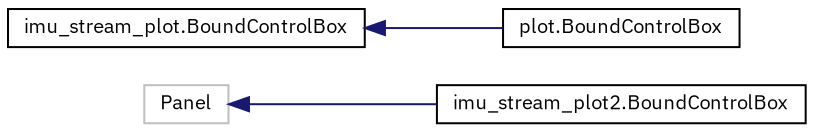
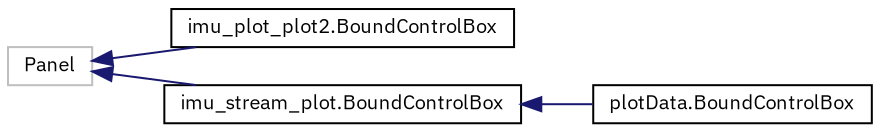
(621, 28) -> (733, 104)
none -> (154, 80)
(621, 104) -> (343, 28)
